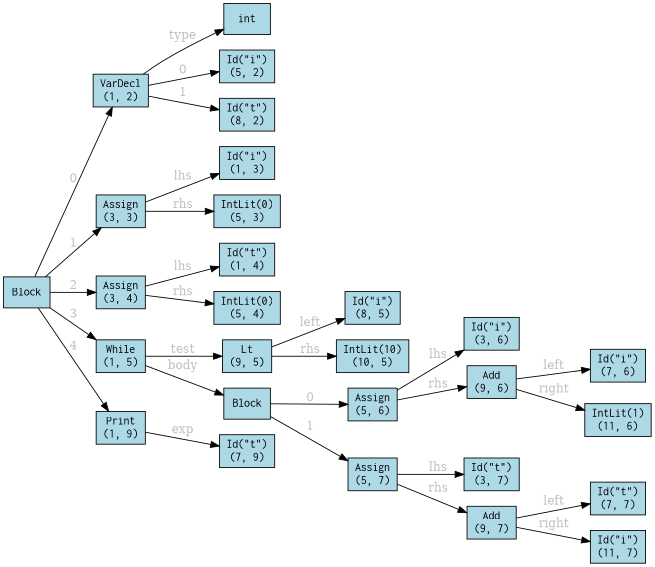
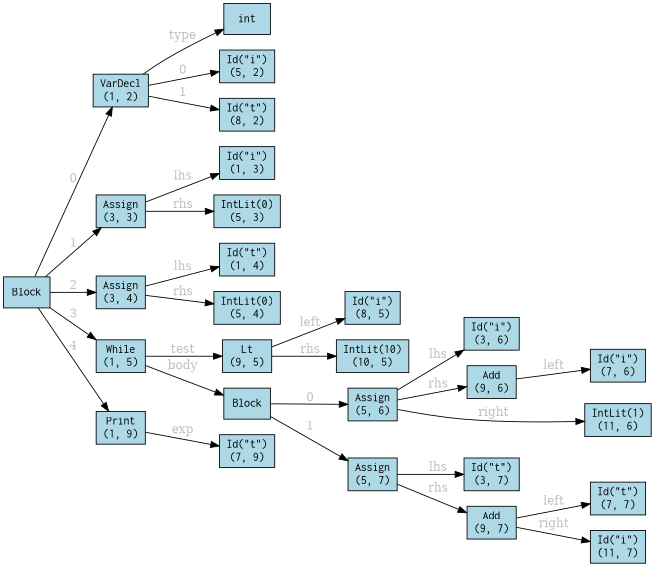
(546, 398) -> (486, 421)
